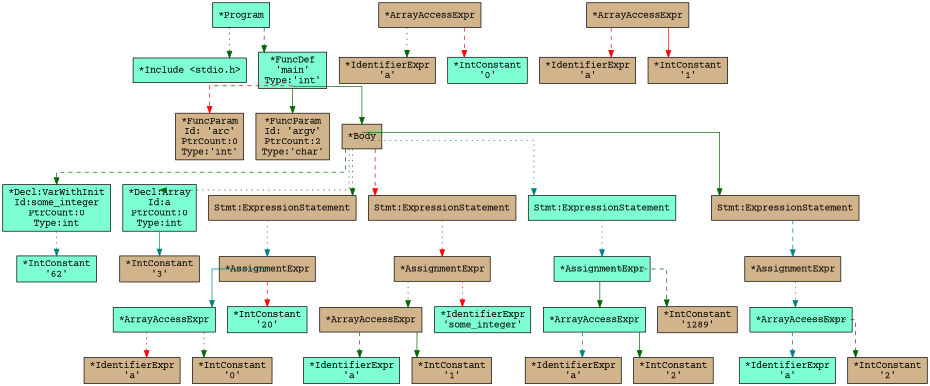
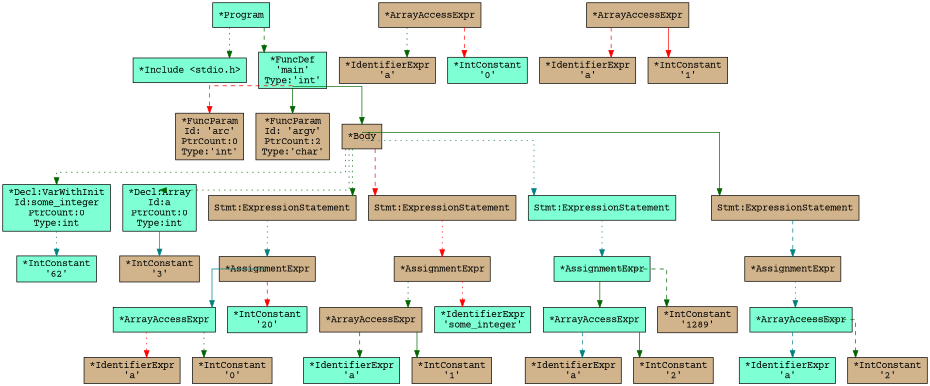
(210, 172) -> (210, 172)
